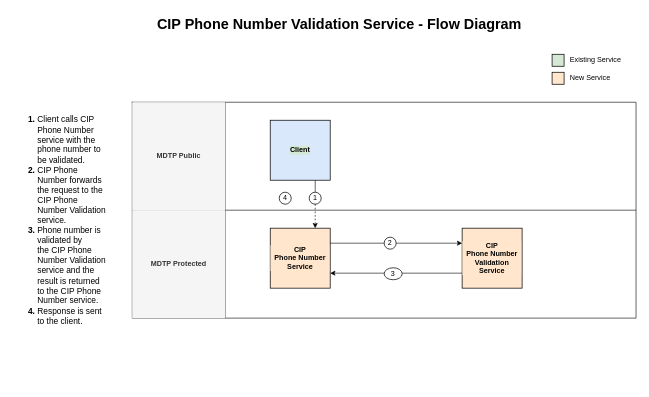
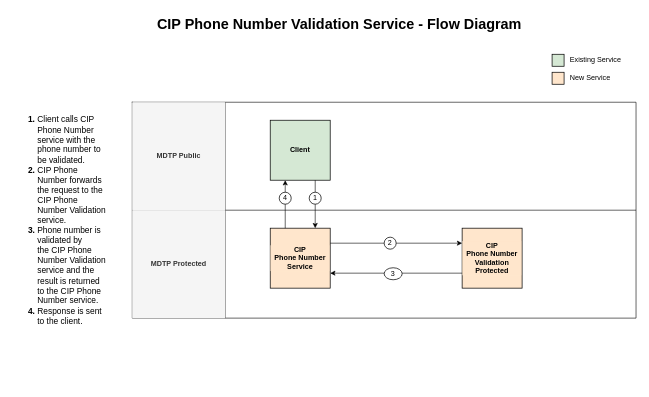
(300, 150) -> (300, 150)
none -> (285, 185)
(315, 213) -> (315, 213)
(492, 258) -> (492, 258)
